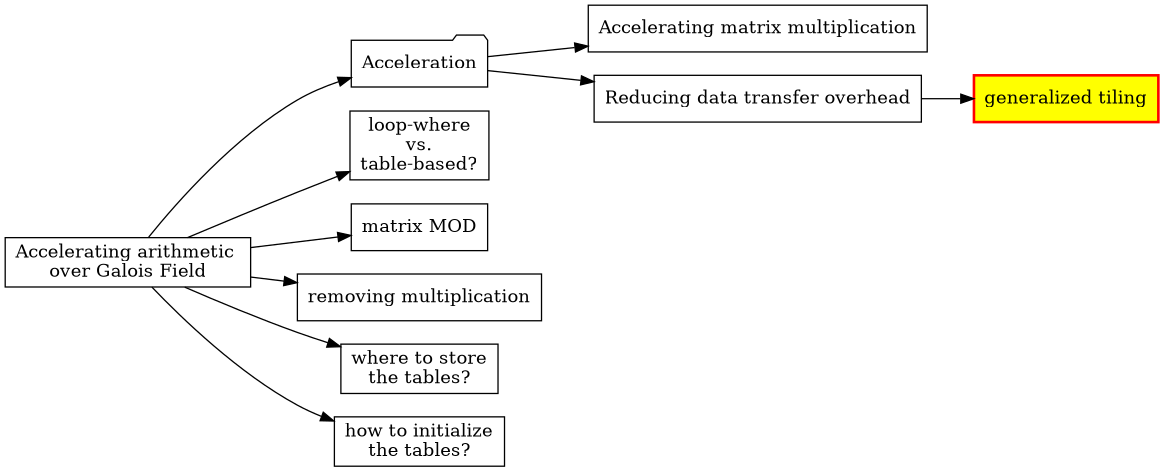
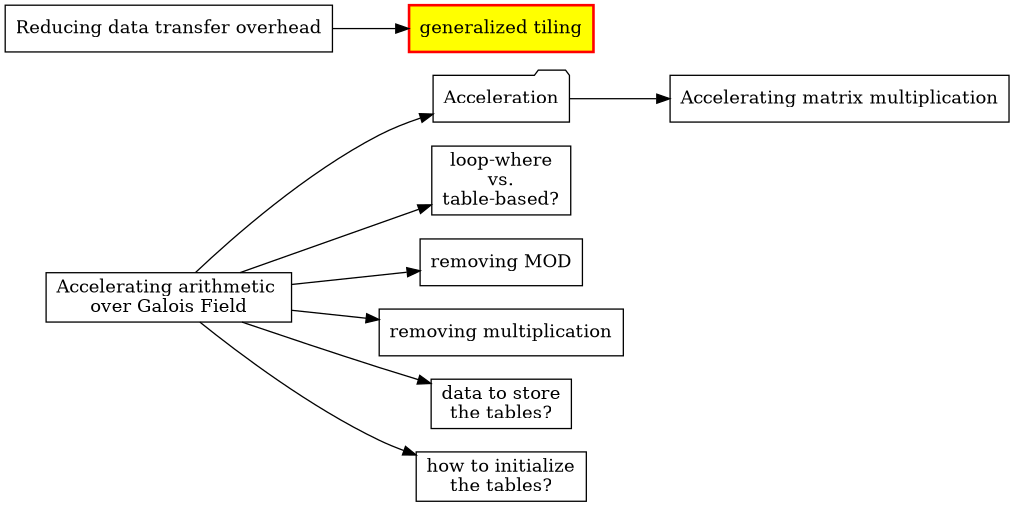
(534, 75) -> none
(419, 227) -> (501, 262)
(419, 369) -> (501, 404)
